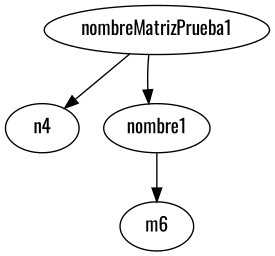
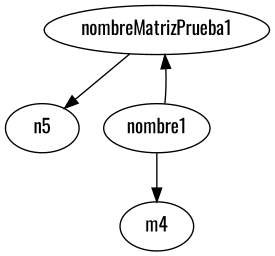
(148, 72) -> (166, 86)
(42, 128) -> (42, 128)
(157, 226) -> (157, 226)
